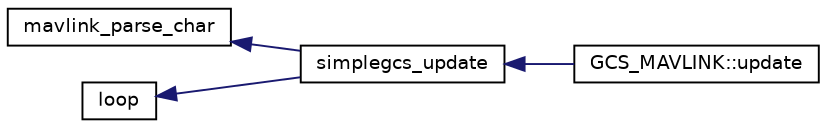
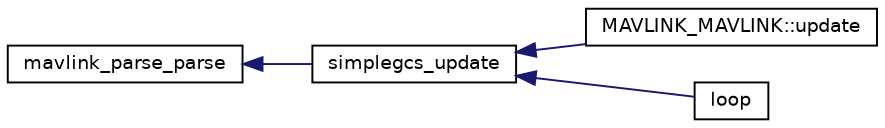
(119, 27) -> (125, 64)
(697, 64) -> (731, 27)
(238, 85) -> (615, 87)
